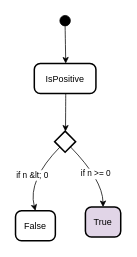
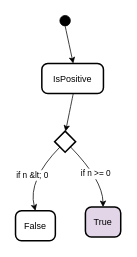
(65, 78) -> (72, 78)
